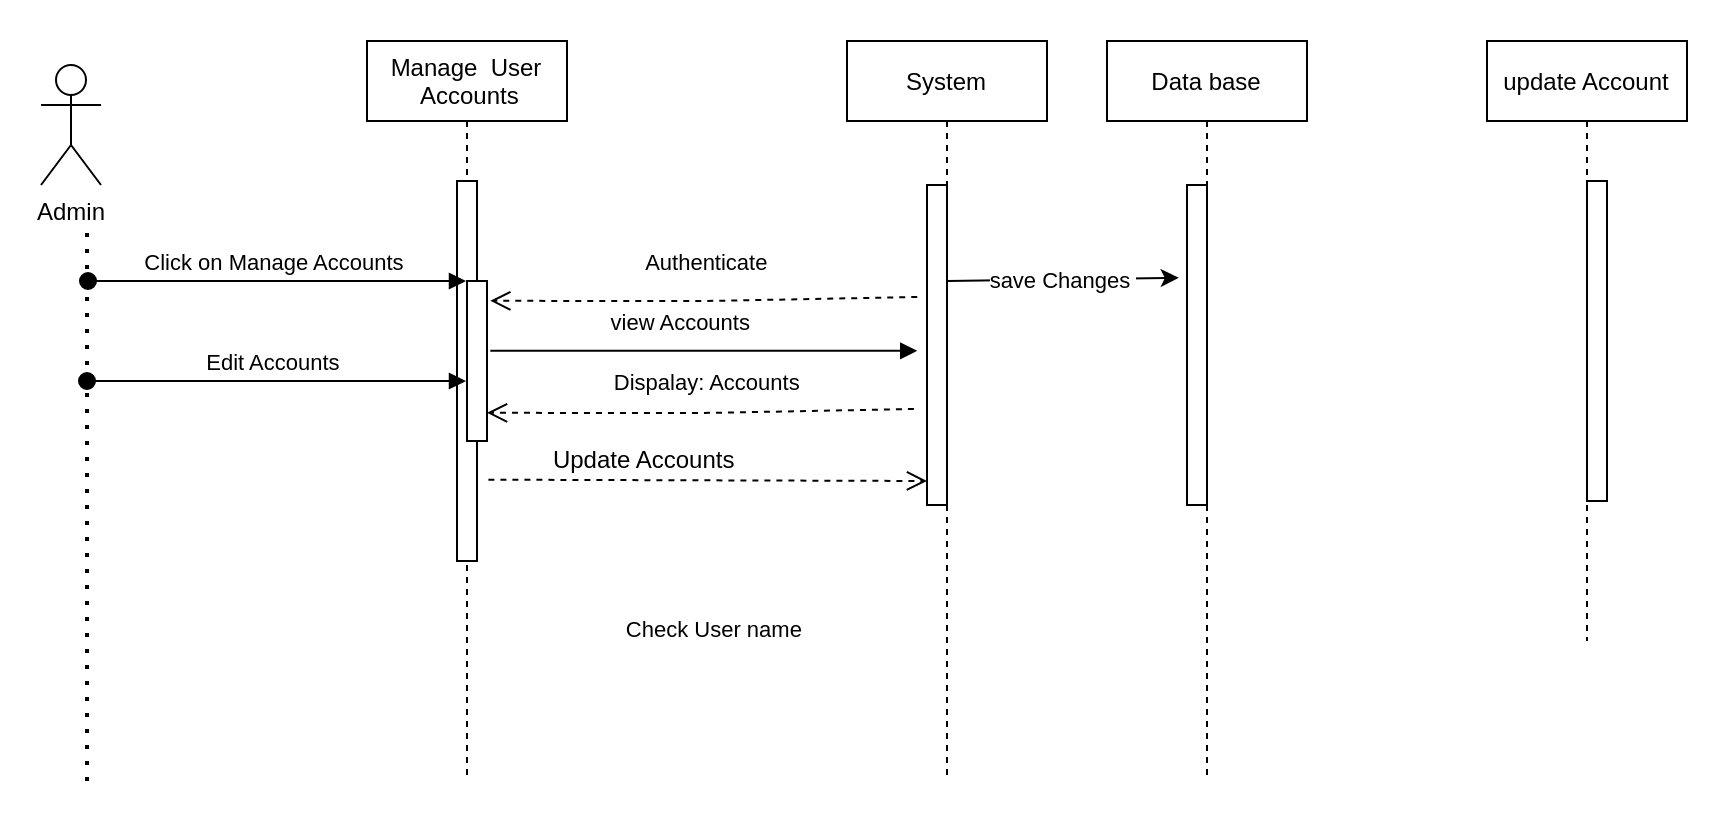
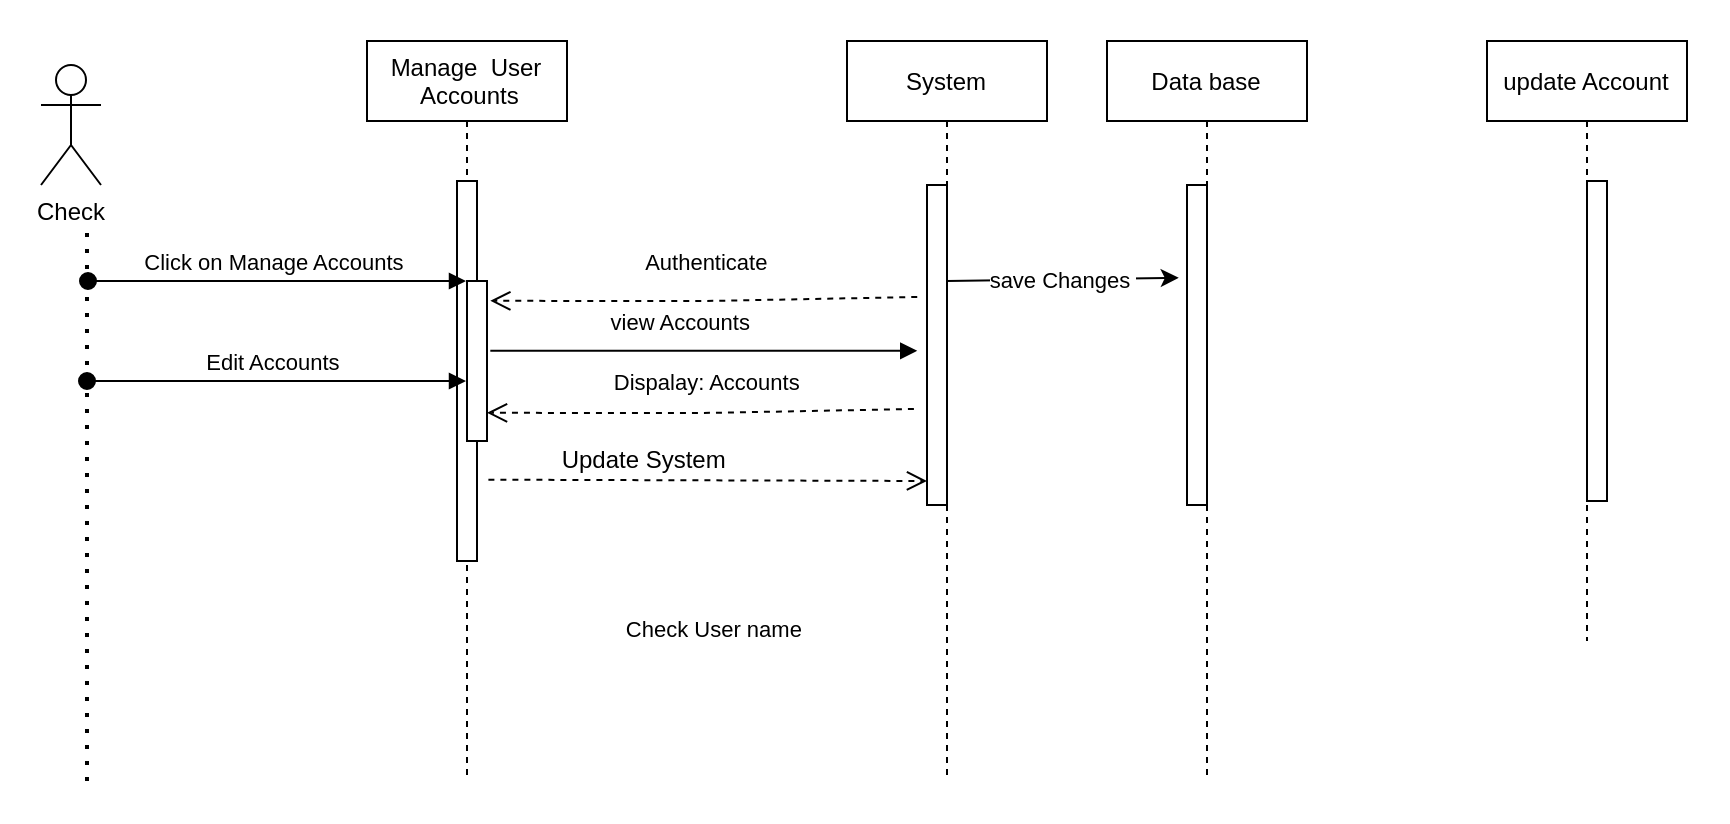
(72, 213) -> (72, 213)
(648, 461) -> (648, 461)
